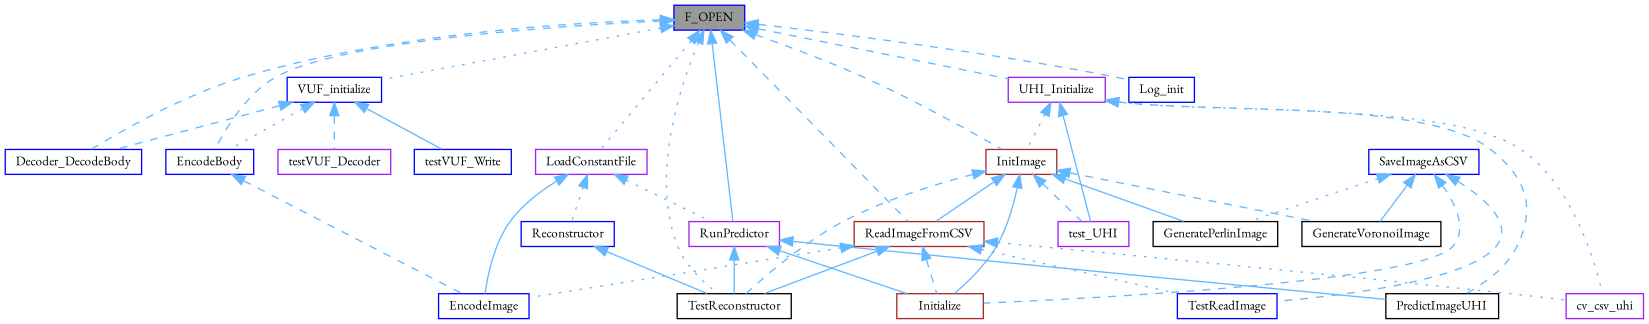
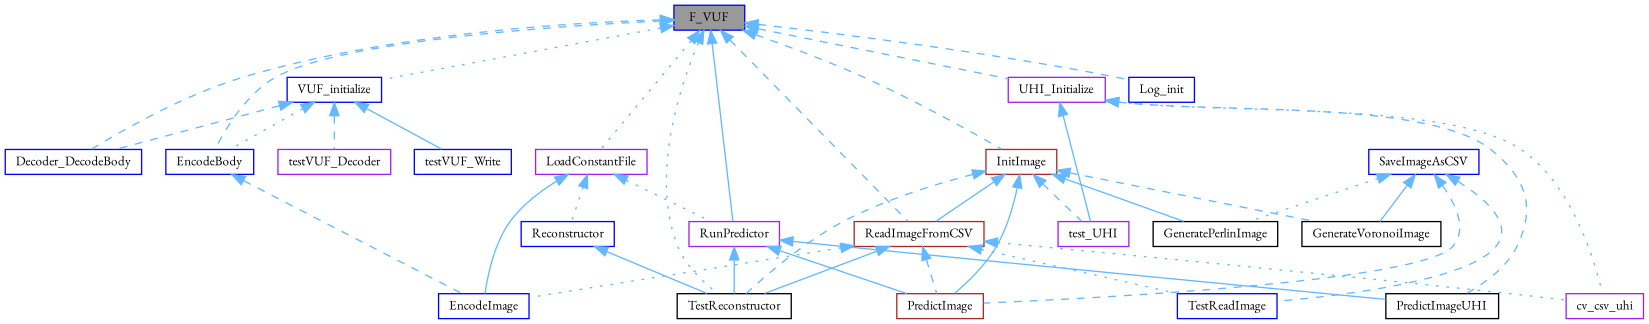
(709, 18) -> (709, 18)
(1036, 132) -> none
(940, 306) -> (940, 306)
